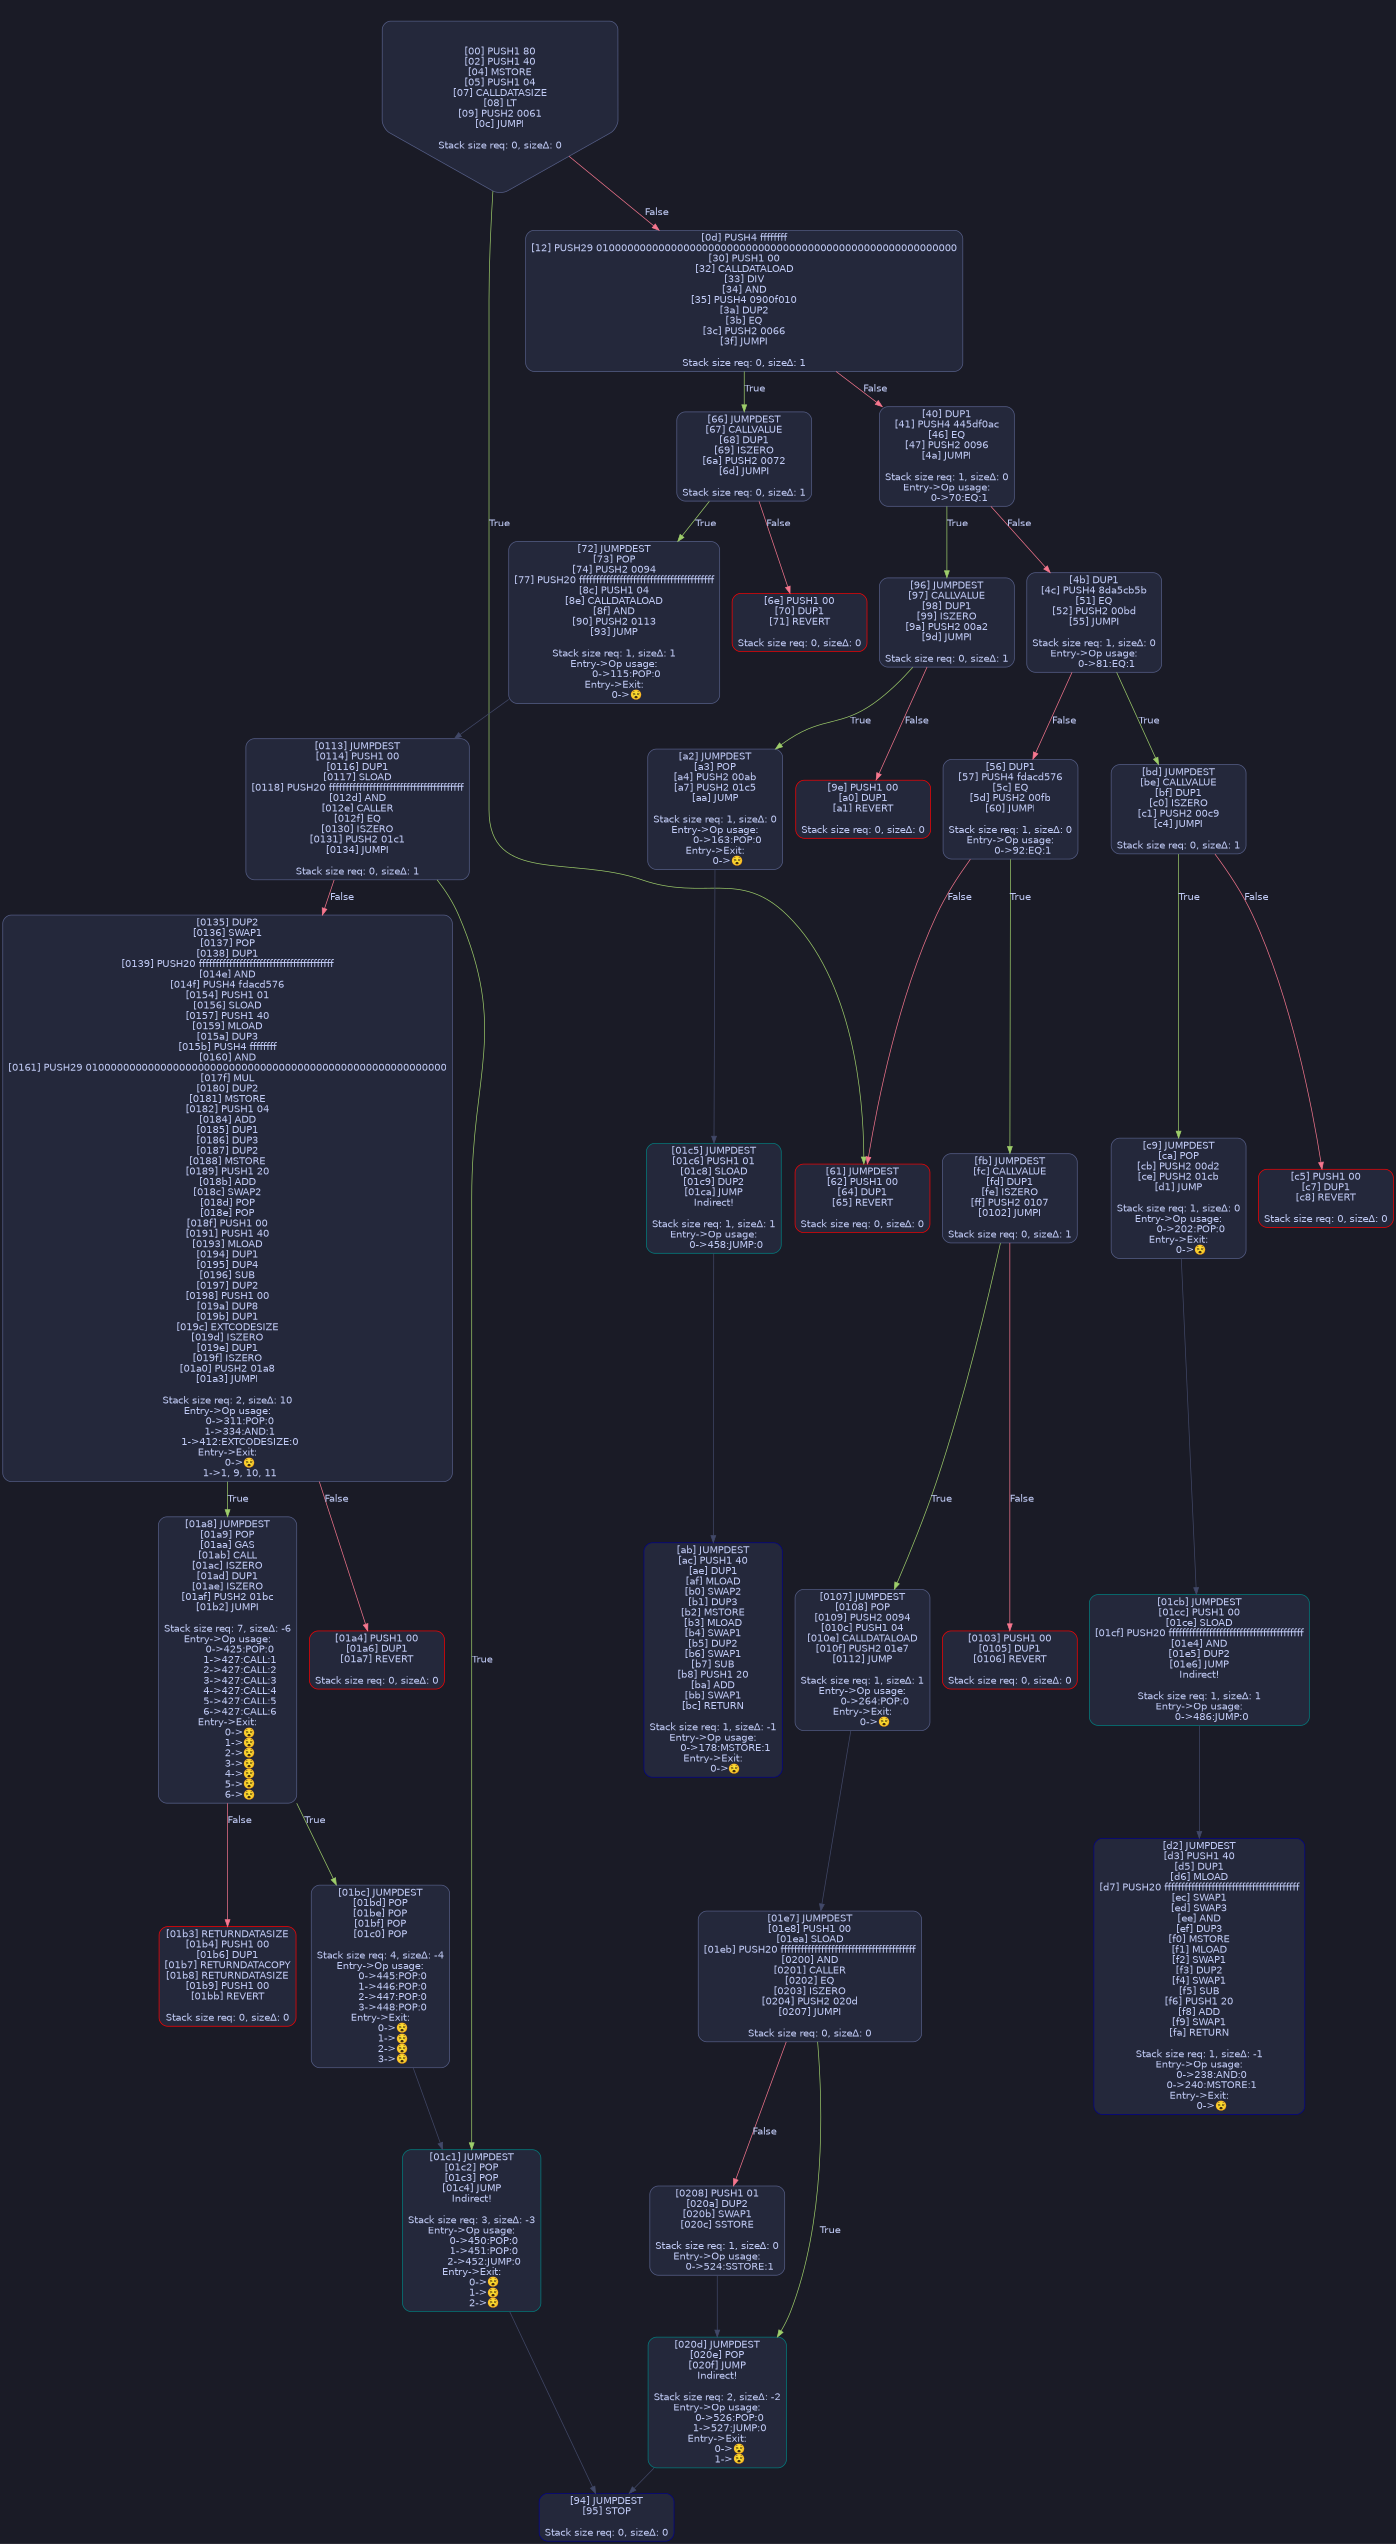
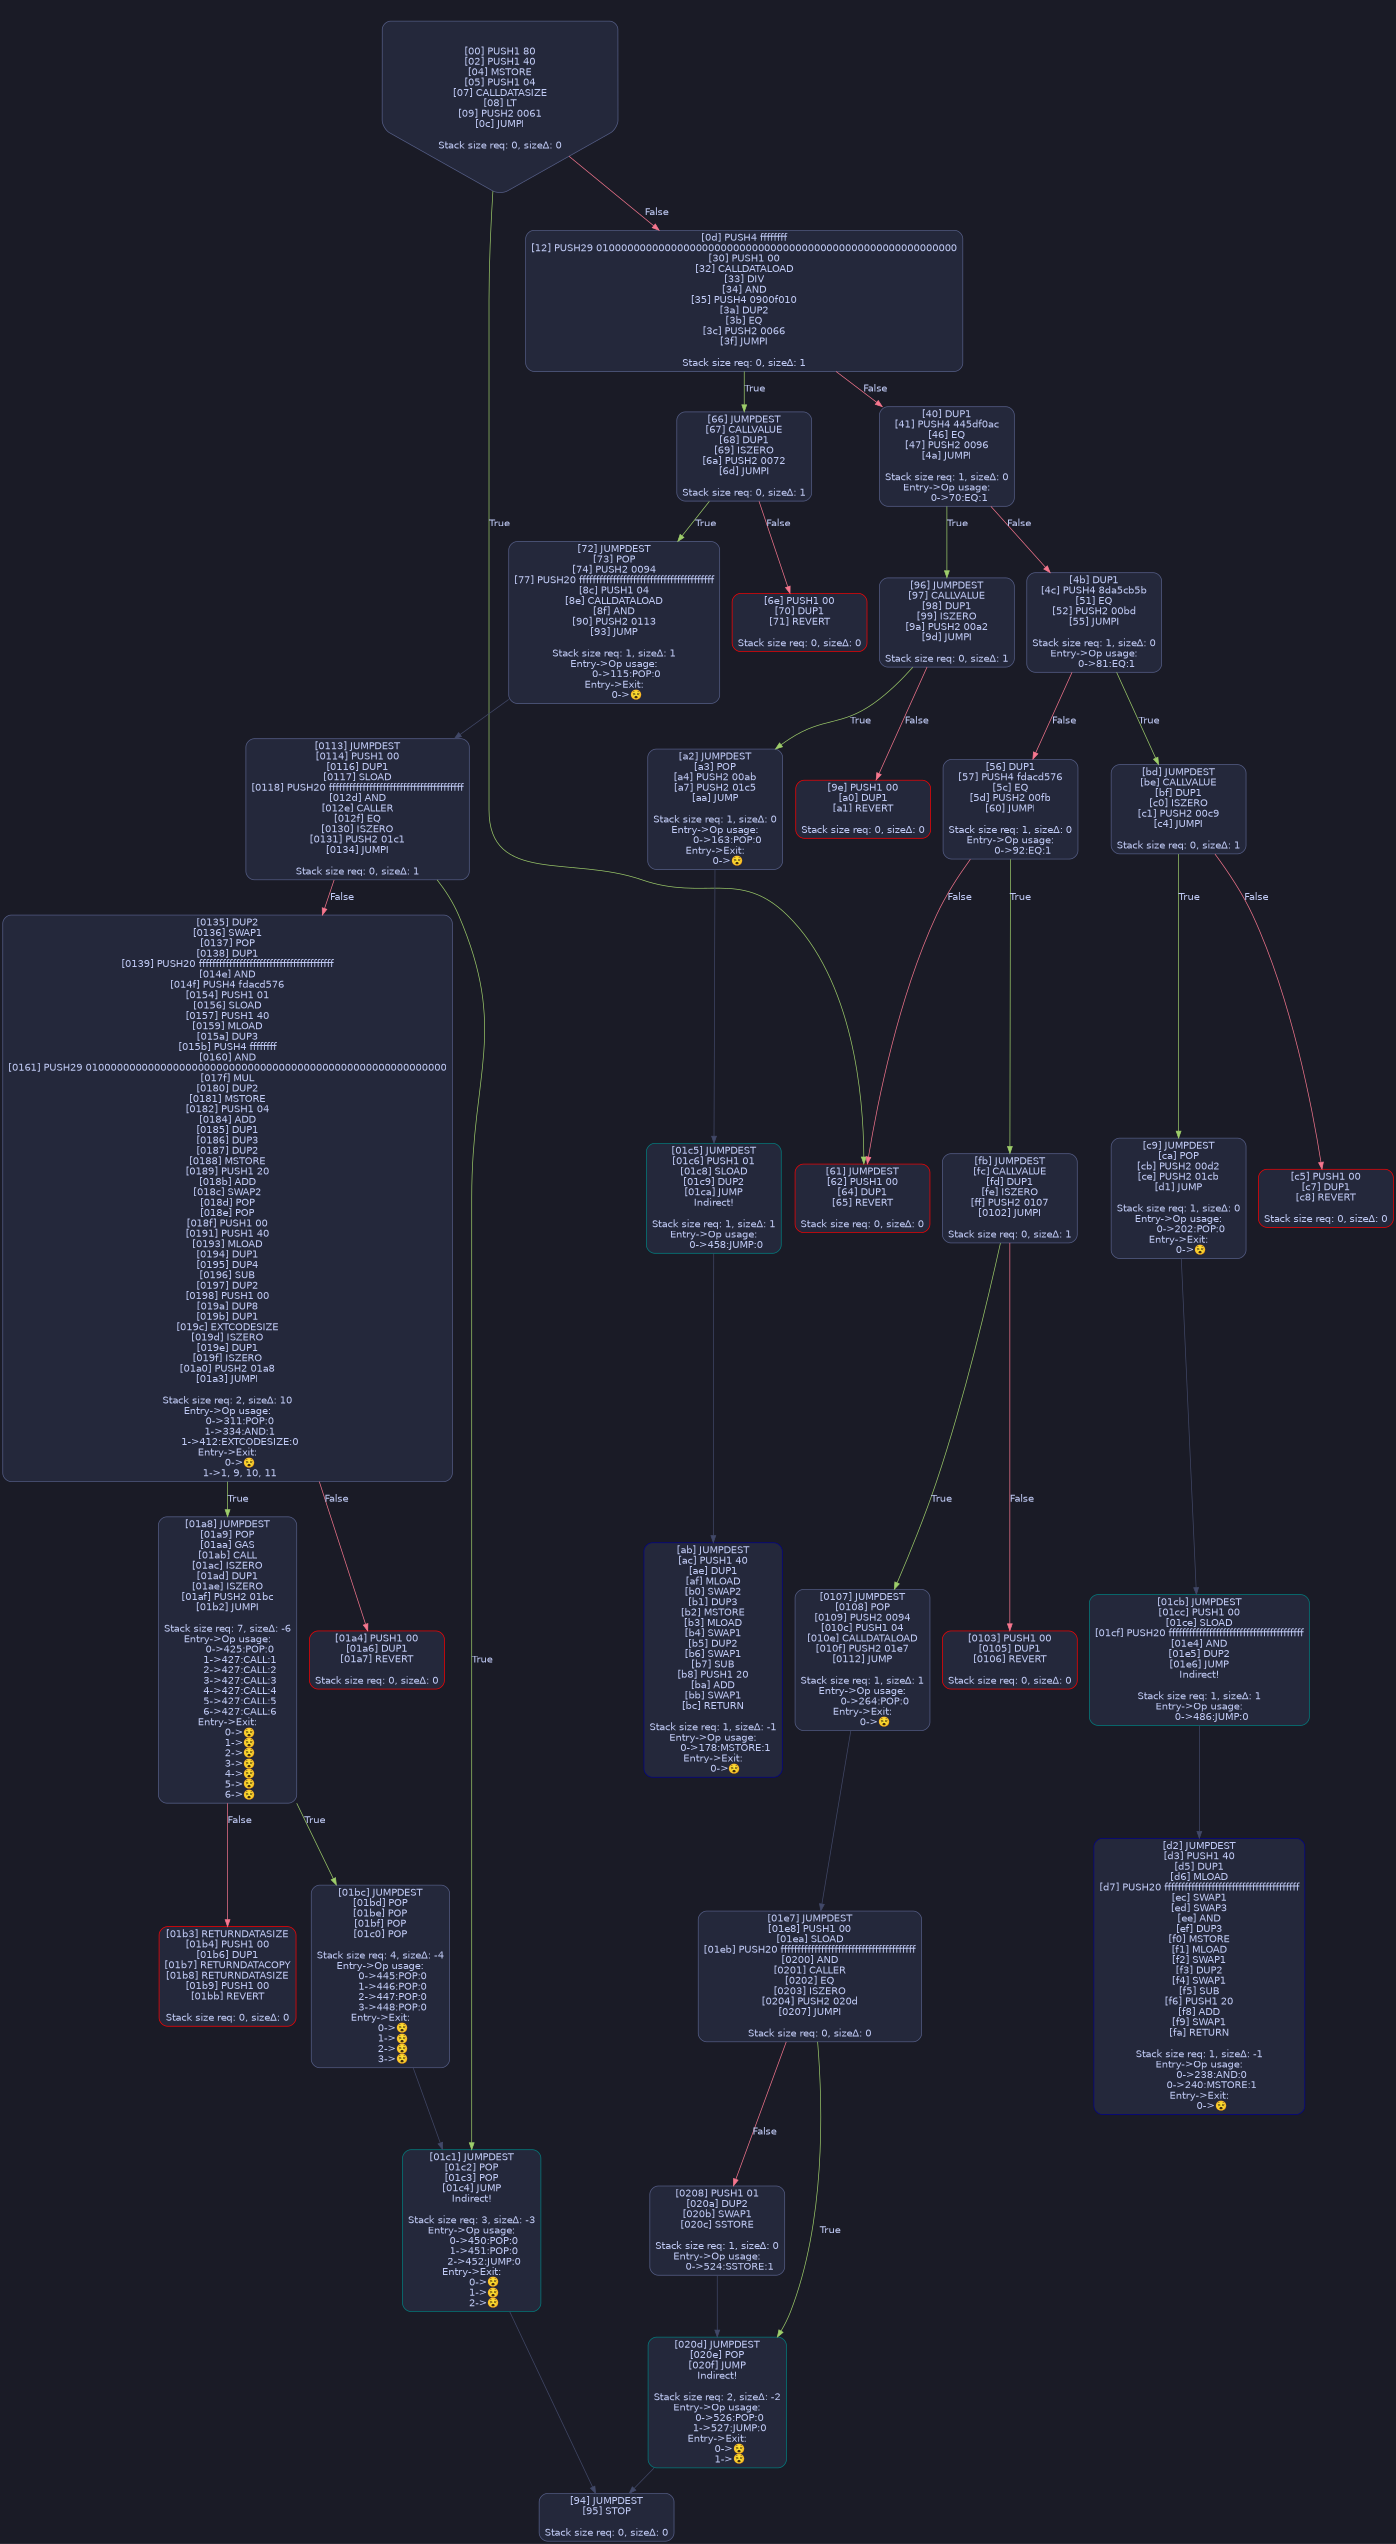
(607, 2517) -> (607, 2517)
